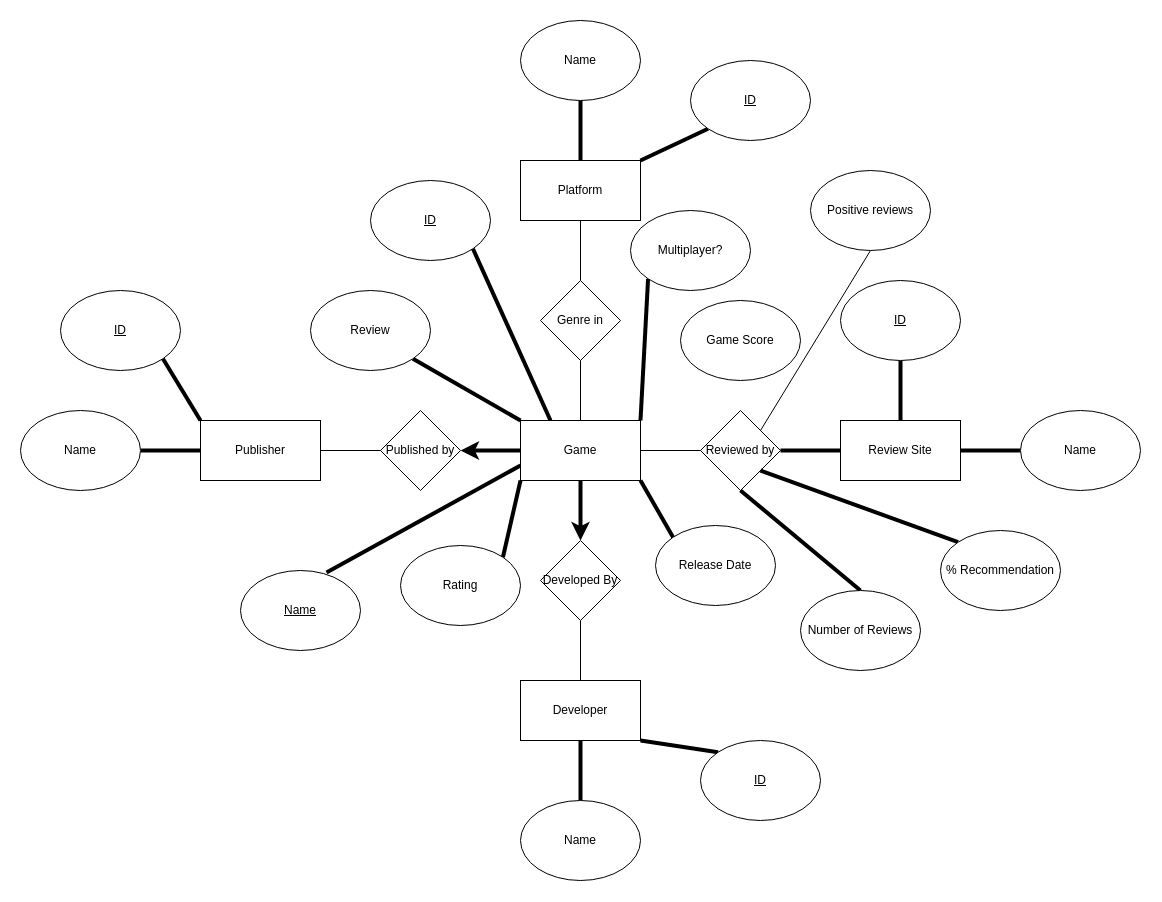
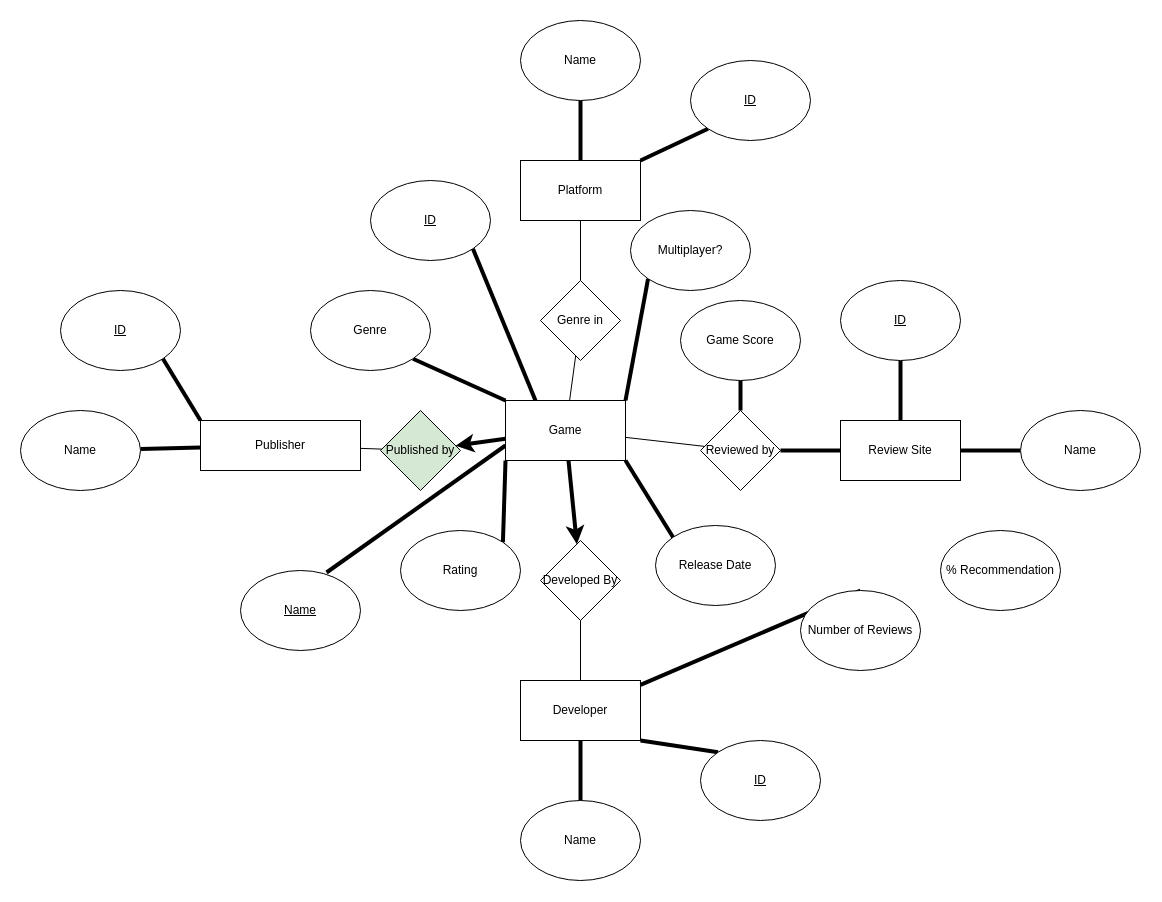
(871, 211) -> none
(371, 331) -> (371, 331)
(816, 341) -> none
none -> (741, 396)
(261, 451) -> (281, 446)
(421, 451) -> (421, 451)
(581, 451) -> (566, 431)
(859, 506) -> none
(801, 541) -> (724, 649)
(461, 586) -> (461, 571)
